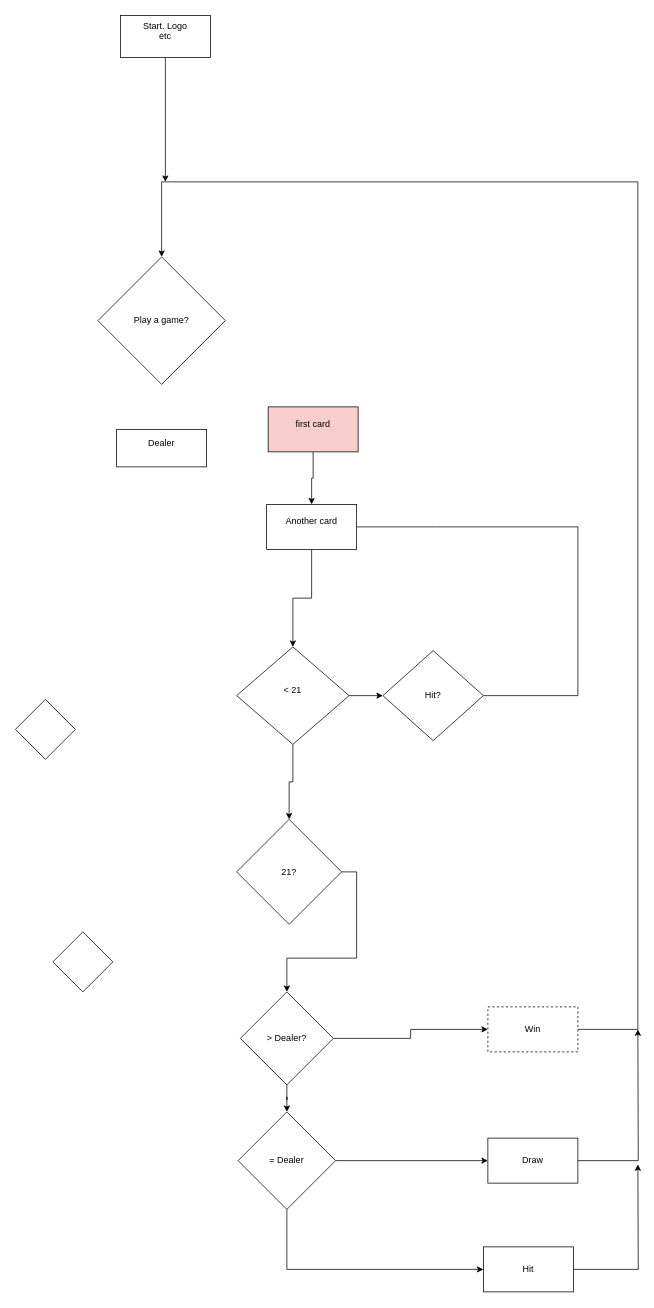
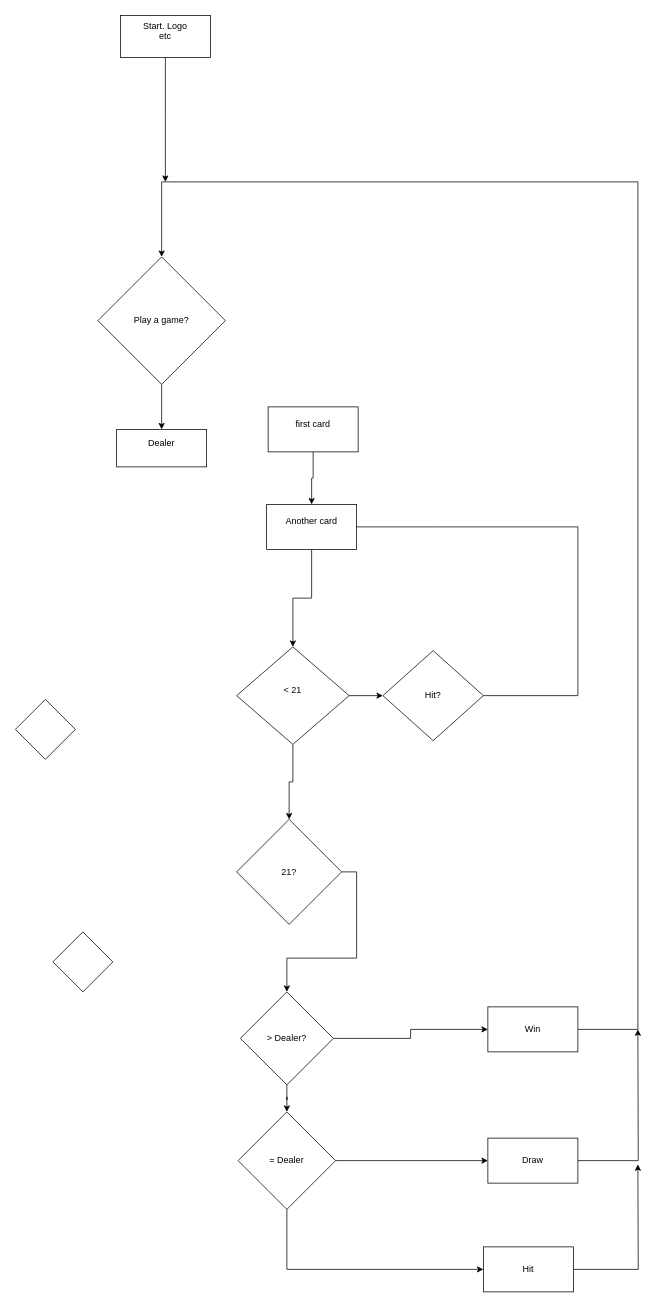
none -> (162, 404)
(313, 429) -> (313, 429)
(533, 1029) -> (533, 1029)
